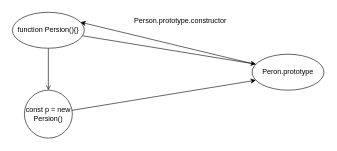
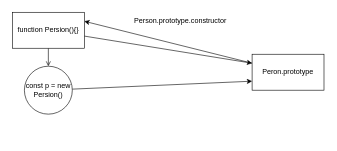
(48, 30) -> (48, 30)
(288, 72) -> (288, 72)
(48, 114) -> (48, 90)
